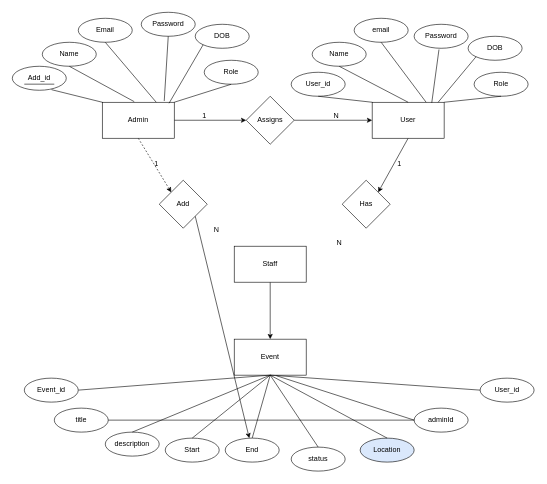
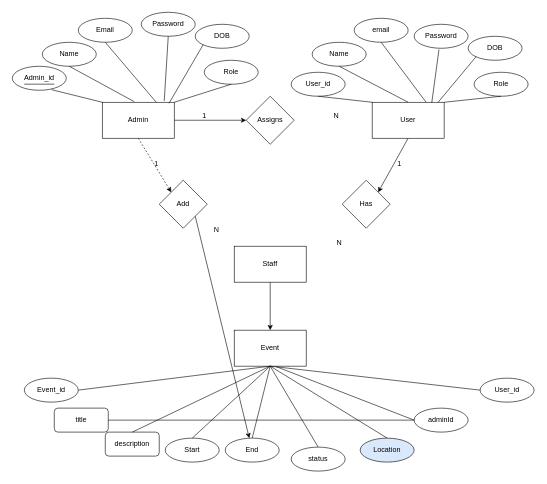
(39, 78) -> (39, 78)
(366, 120) -> none
(270, 357) -> (270, 348)
(81, 420) -> (81, 420)
(132, 444) -> (132, 444)
